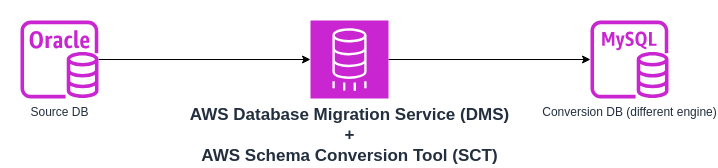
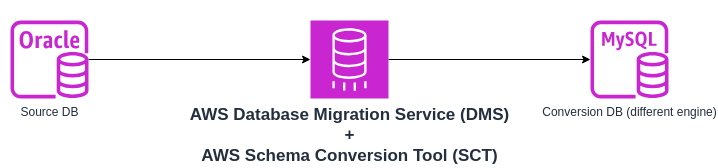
(60, 60) -> (50, 60)
